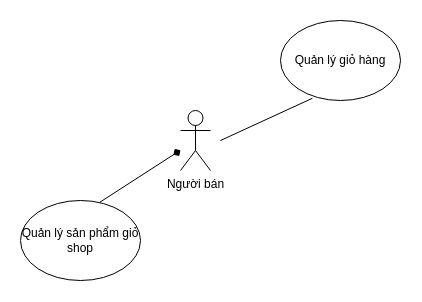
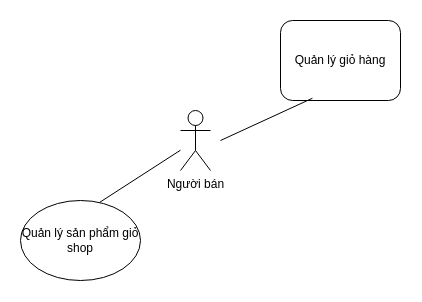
(341, 61) -> (341, 61)
(173, 155) -> (176, 153)
